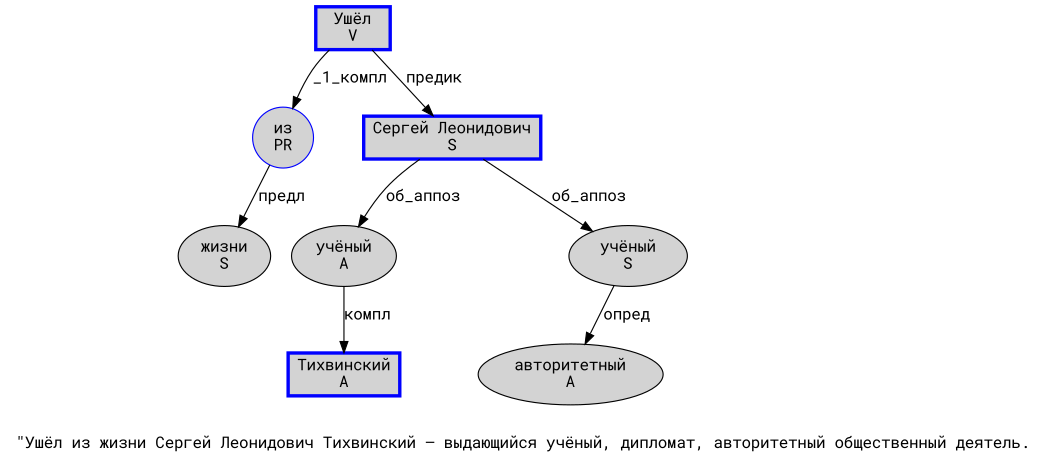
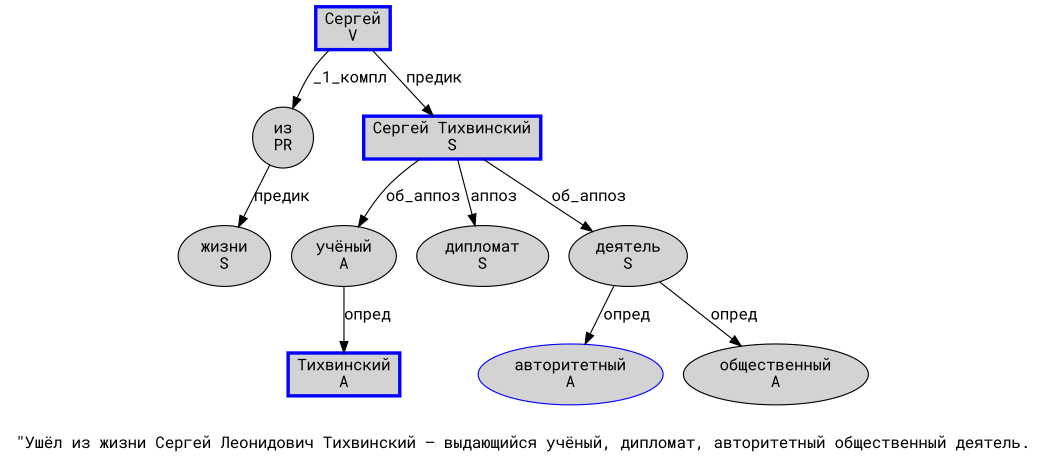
(353, 28) -> (353, 28)
(283, 138) -> (283, 138)
(452, 138) -> (452, 138)
(282, 197) -> (282, 197)
none -> (483, 256)
(628, 256) -> (628, 256)
(368, 315) -> (368, 315)
(571, 374) -> (571, 374)
none -> (776, 374)
